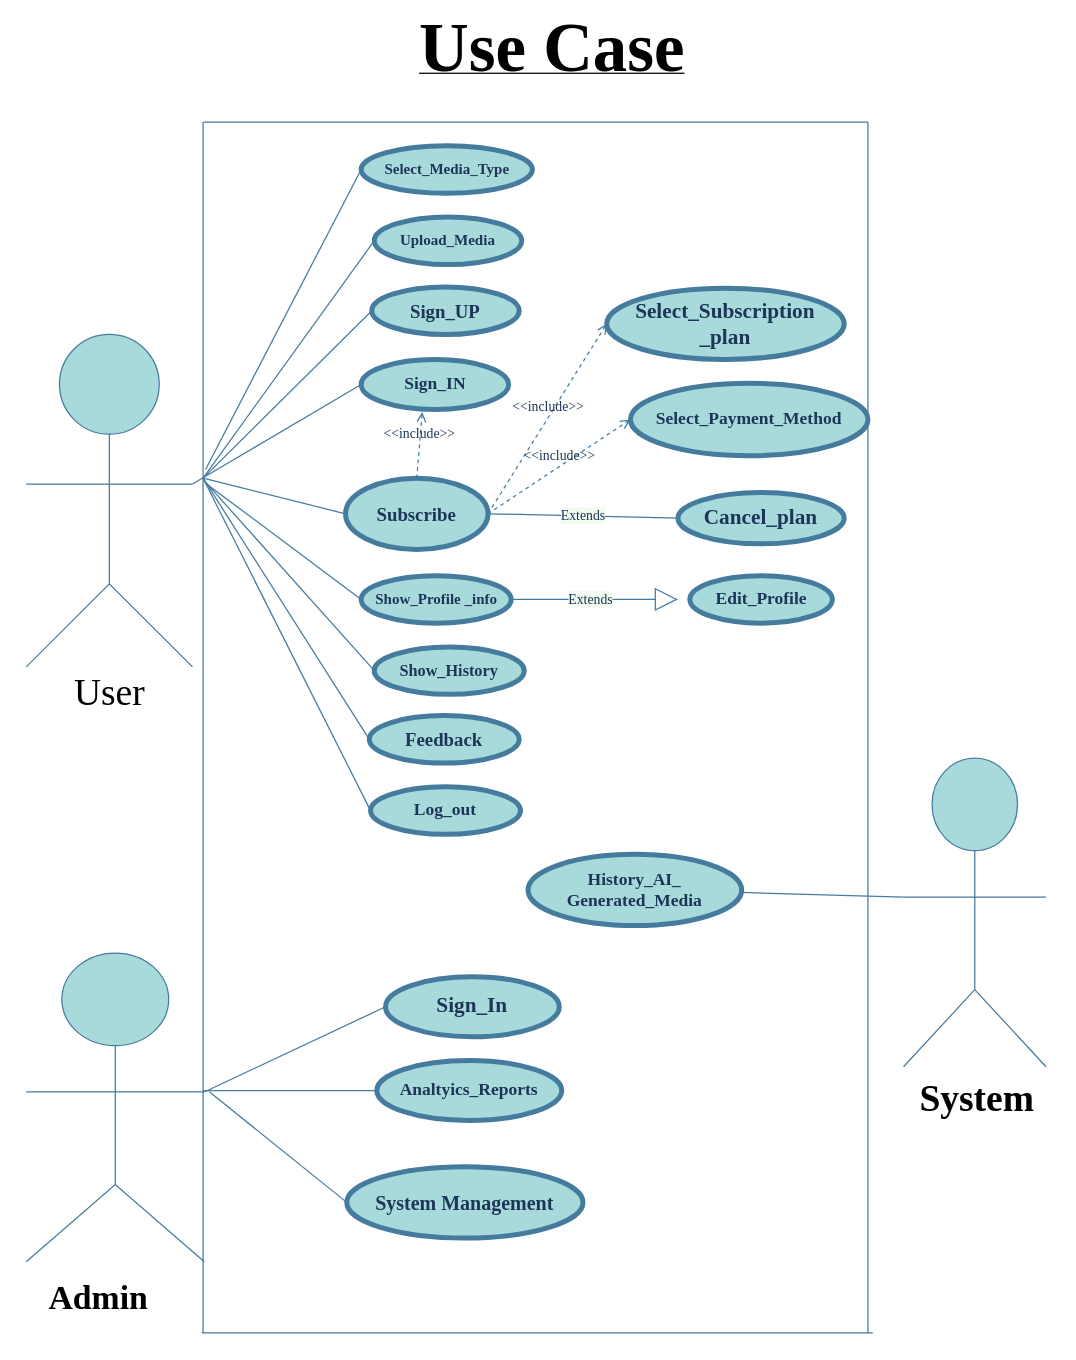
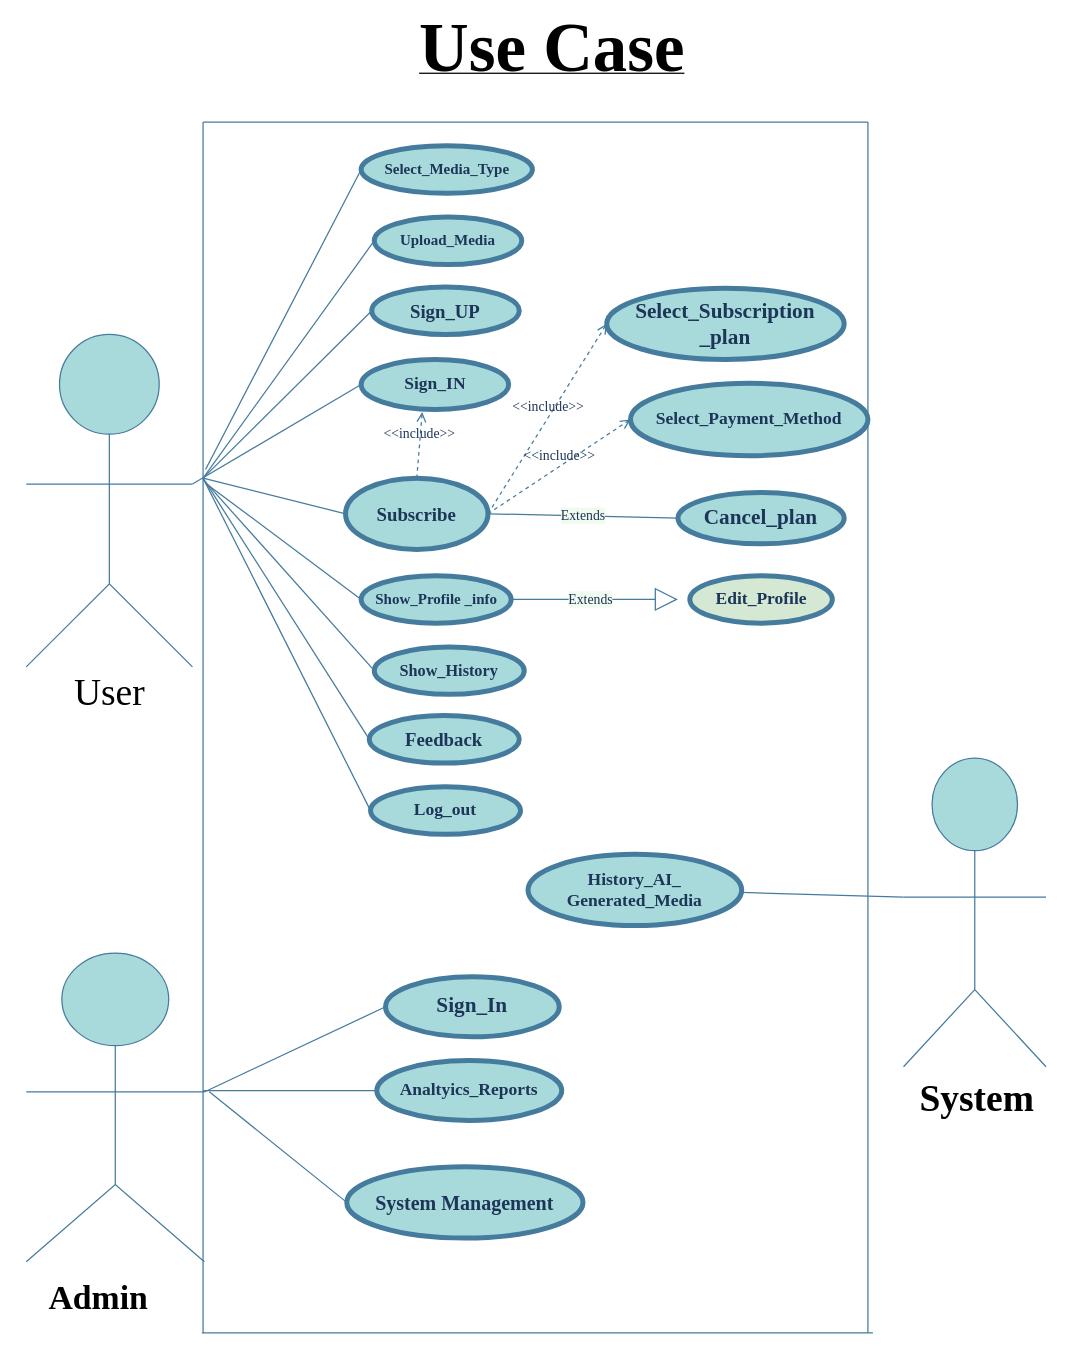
(761, 599) -> (761, 599)
